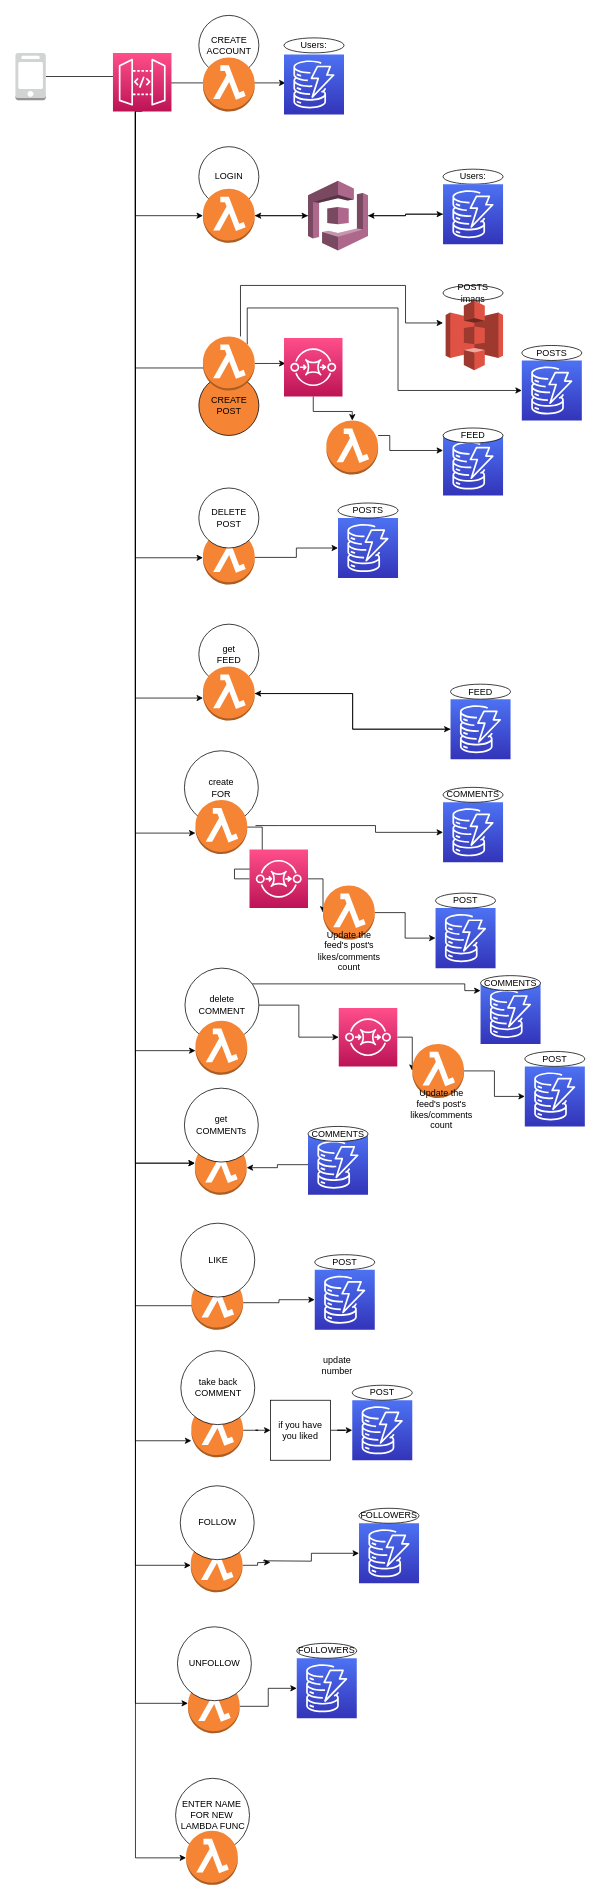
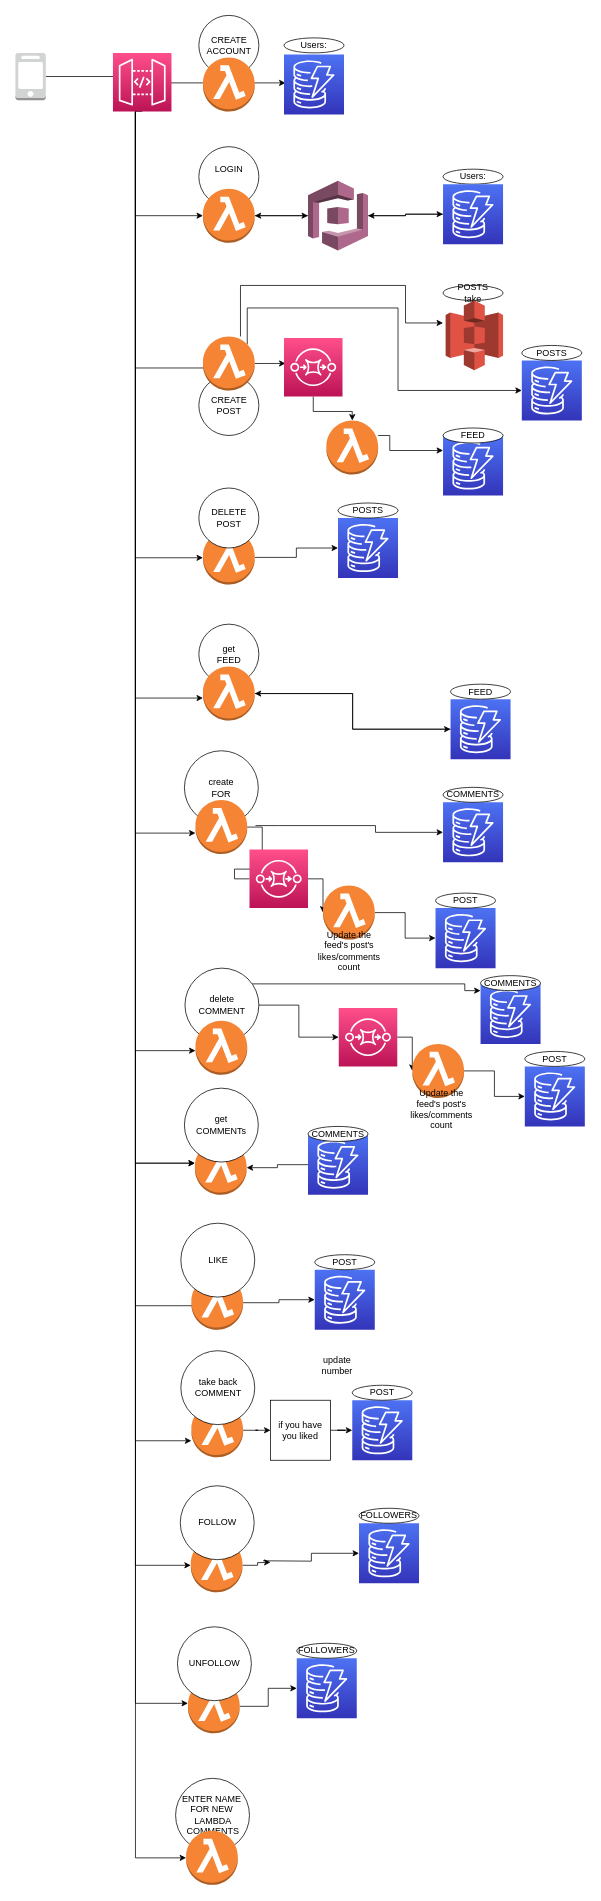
(229, 177) -> (229, 169)
(473, 293) -> (473, 293)
(229, 405) -> (229, 405)
(213, 1815) -> (213, 1815)
